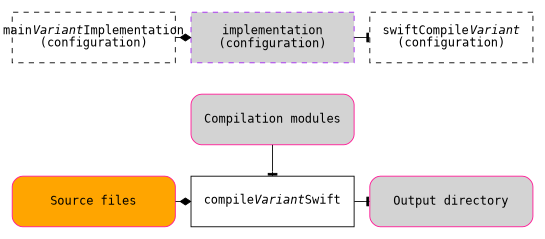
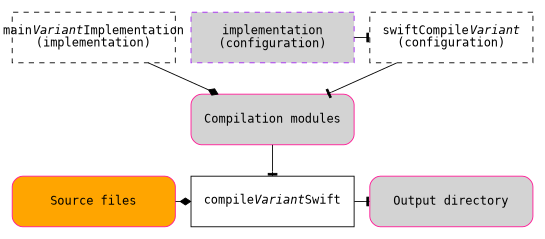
(178, 38) -> (178, 76)
(94, 43) -> (94, 43)
none -> (364, 78)
